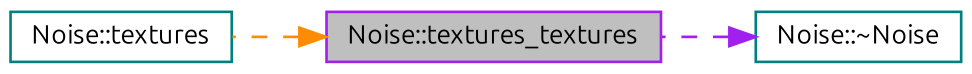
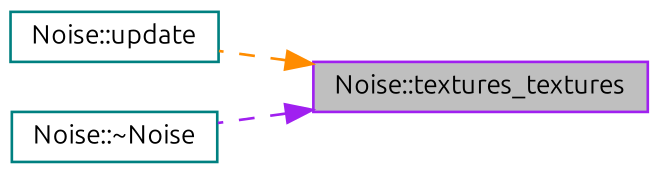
(121, 37) -> (115, 37)
(695, 37) -> (252, 118)
